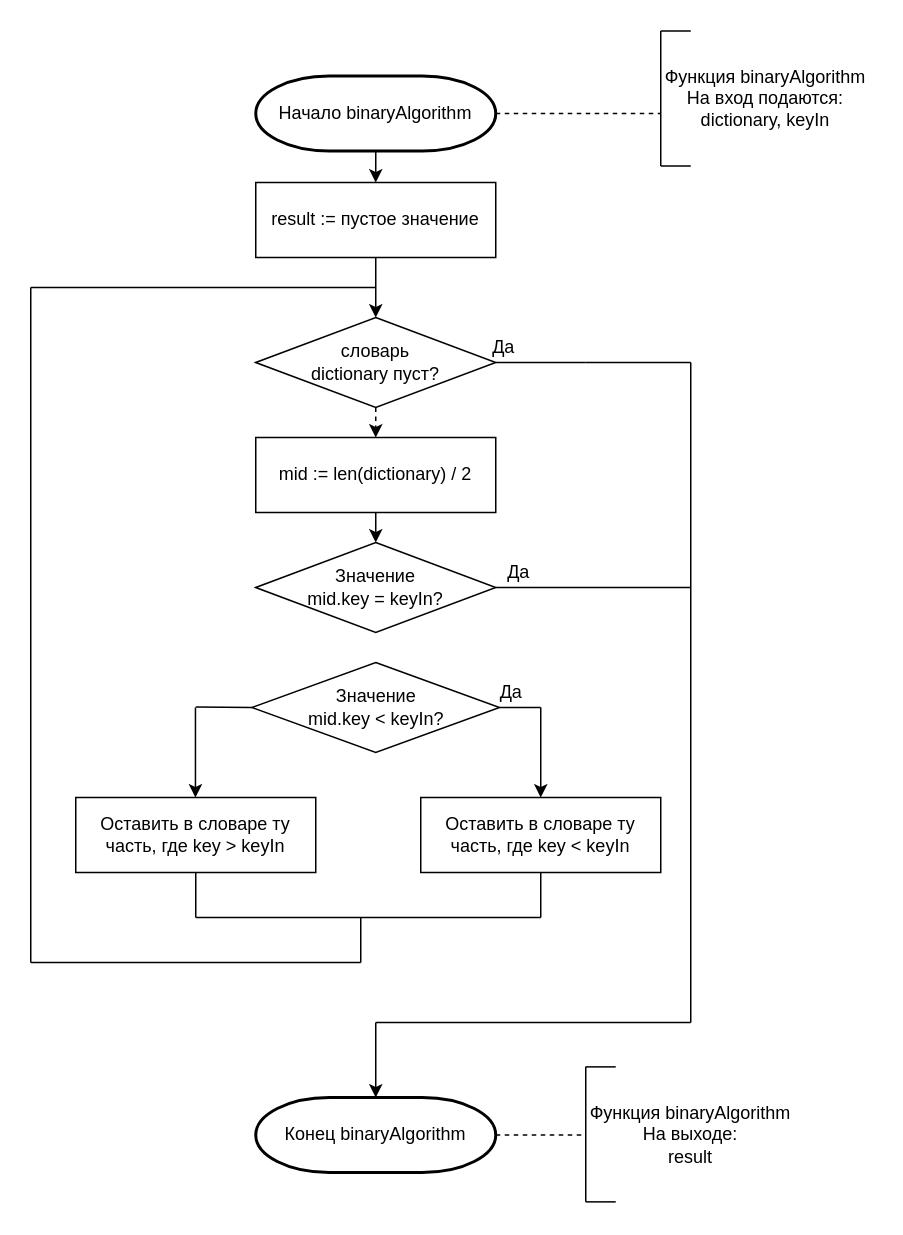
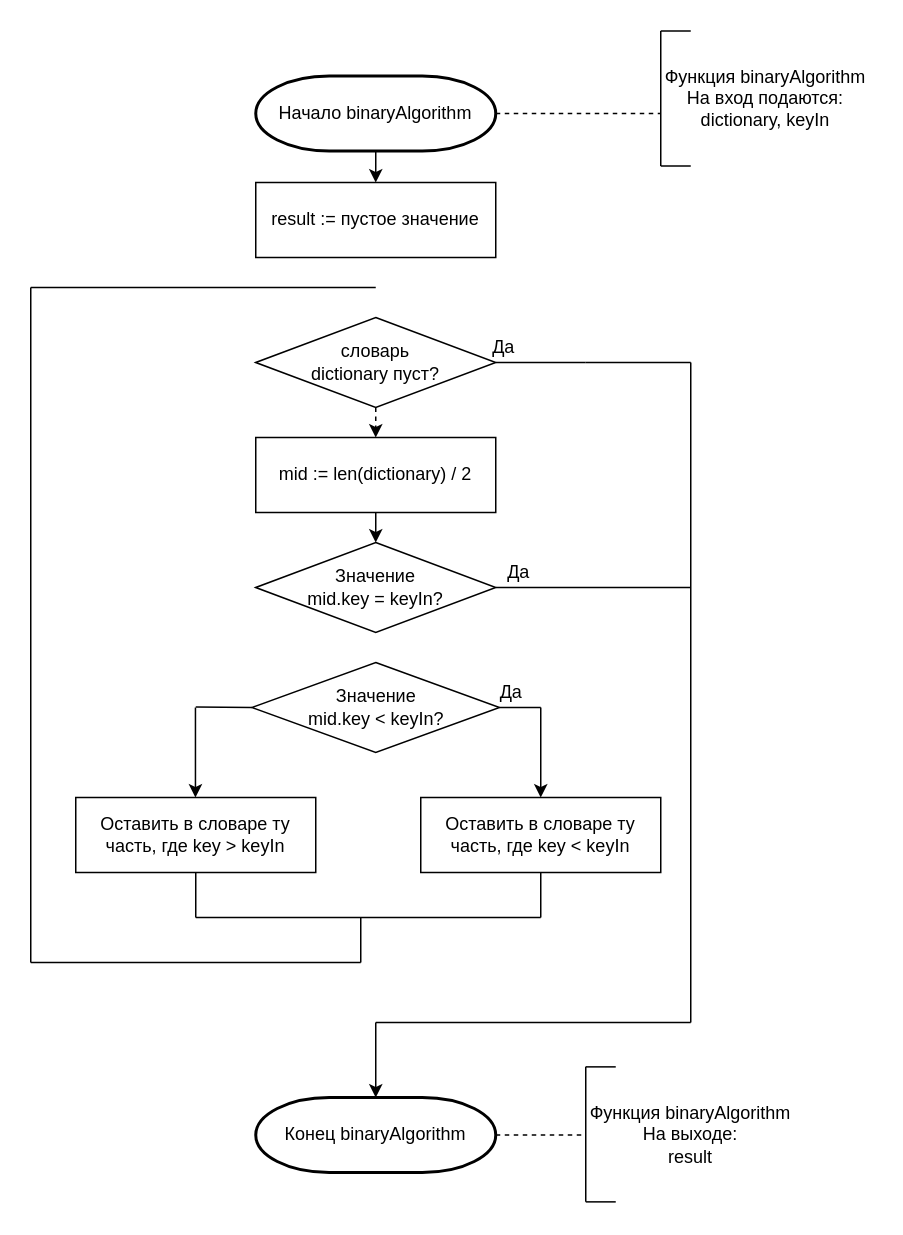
(376, 282) -> none
